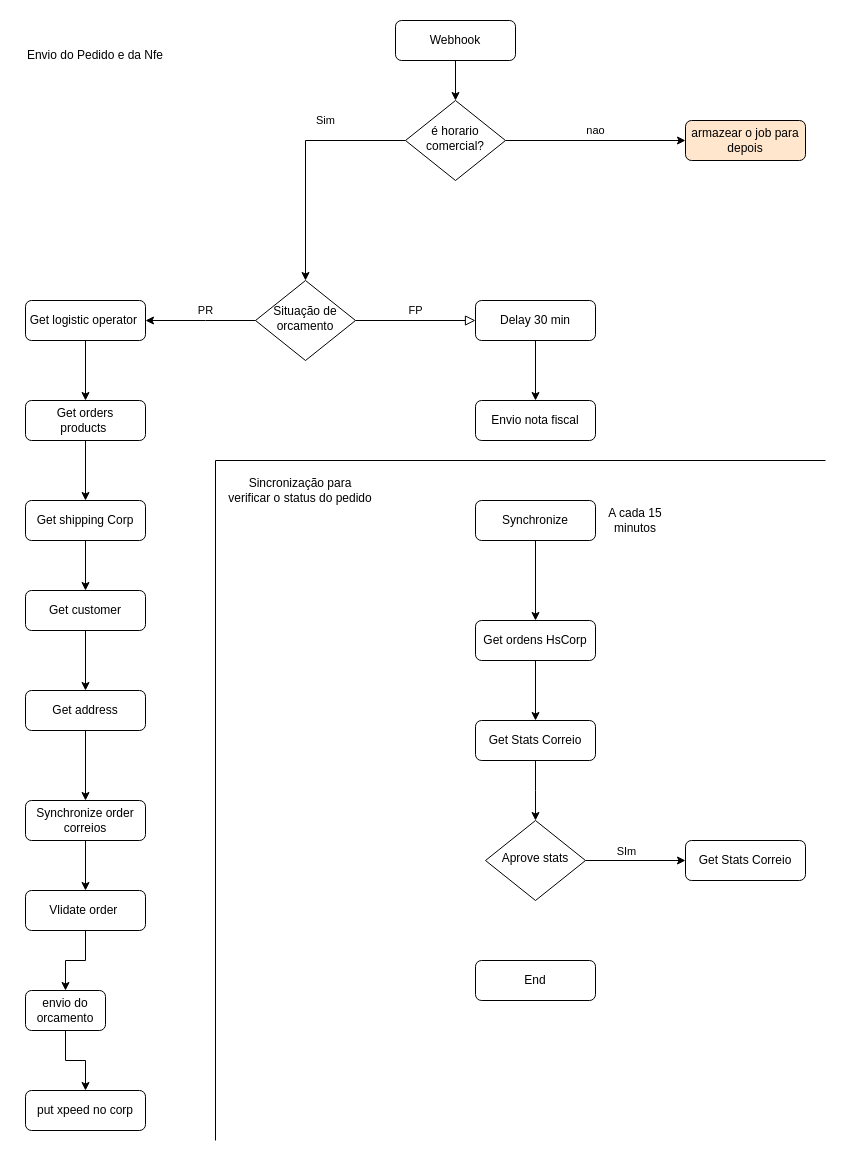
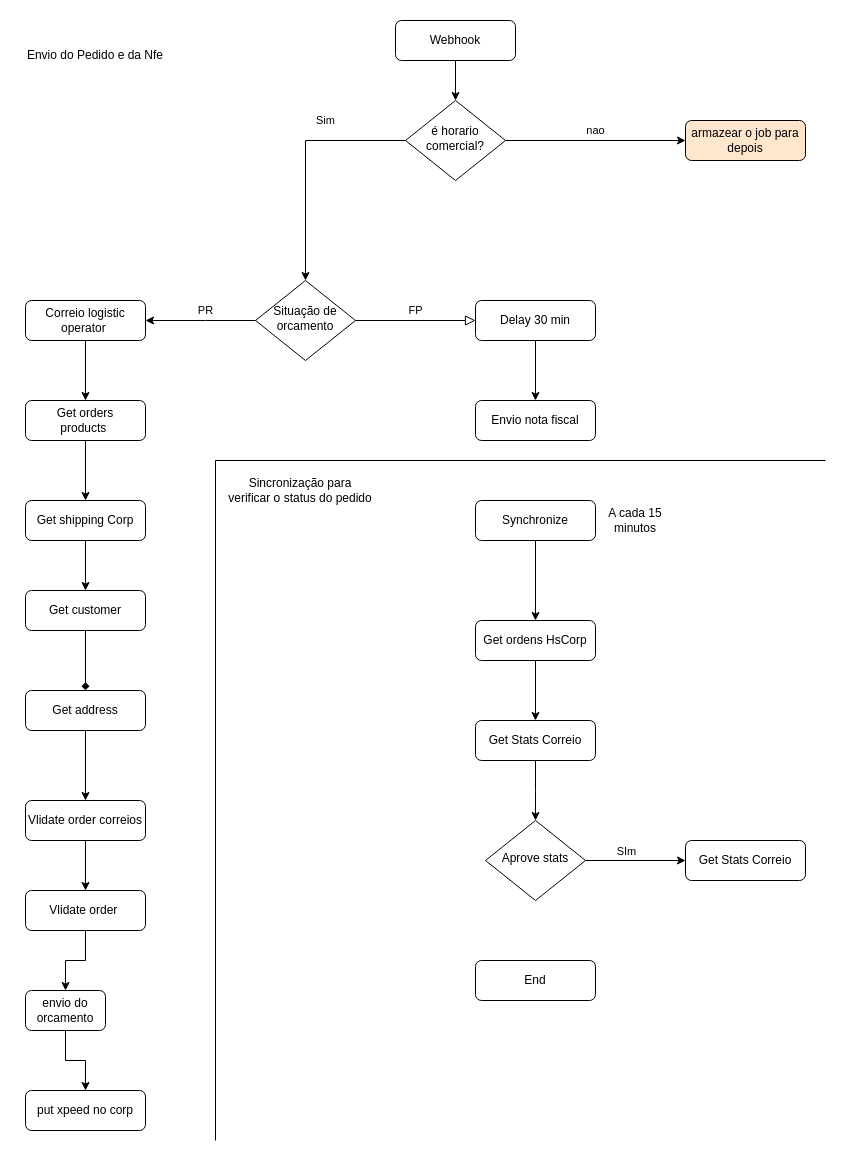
(86, 321) -> (86, 321)
(86, 682) -> (86, 681)
(86, 821) -> (86, 821)
